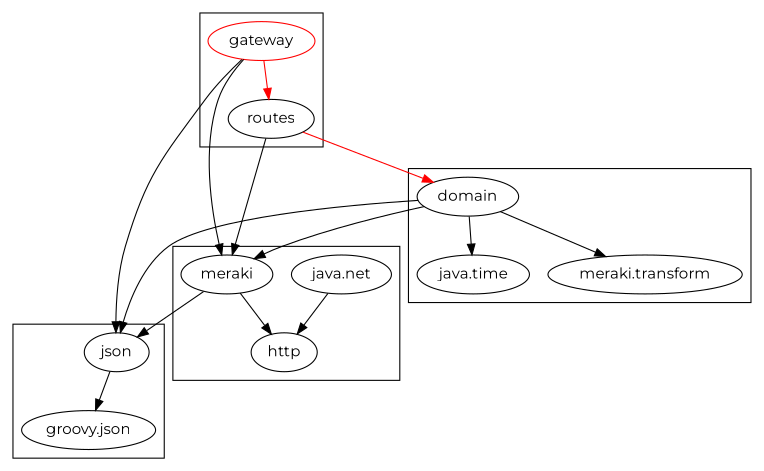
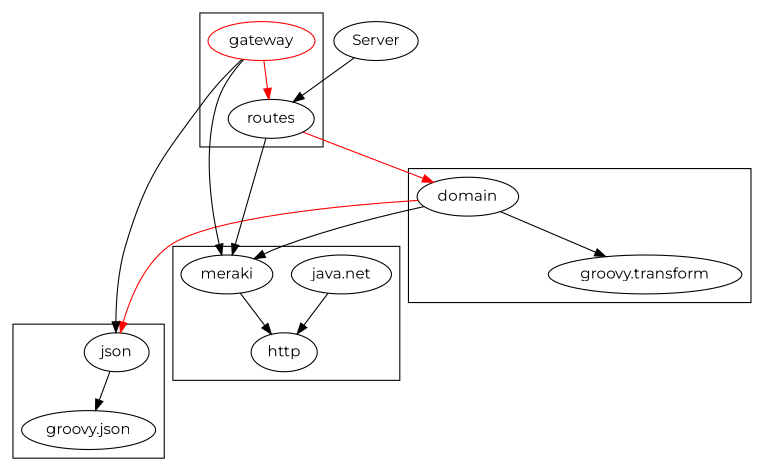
none -> (376, 41)
(255, 219) -> (255, 219)
(473, 274) -> none
(645, 274) -> (645, 274)
(179, 308) -> none
